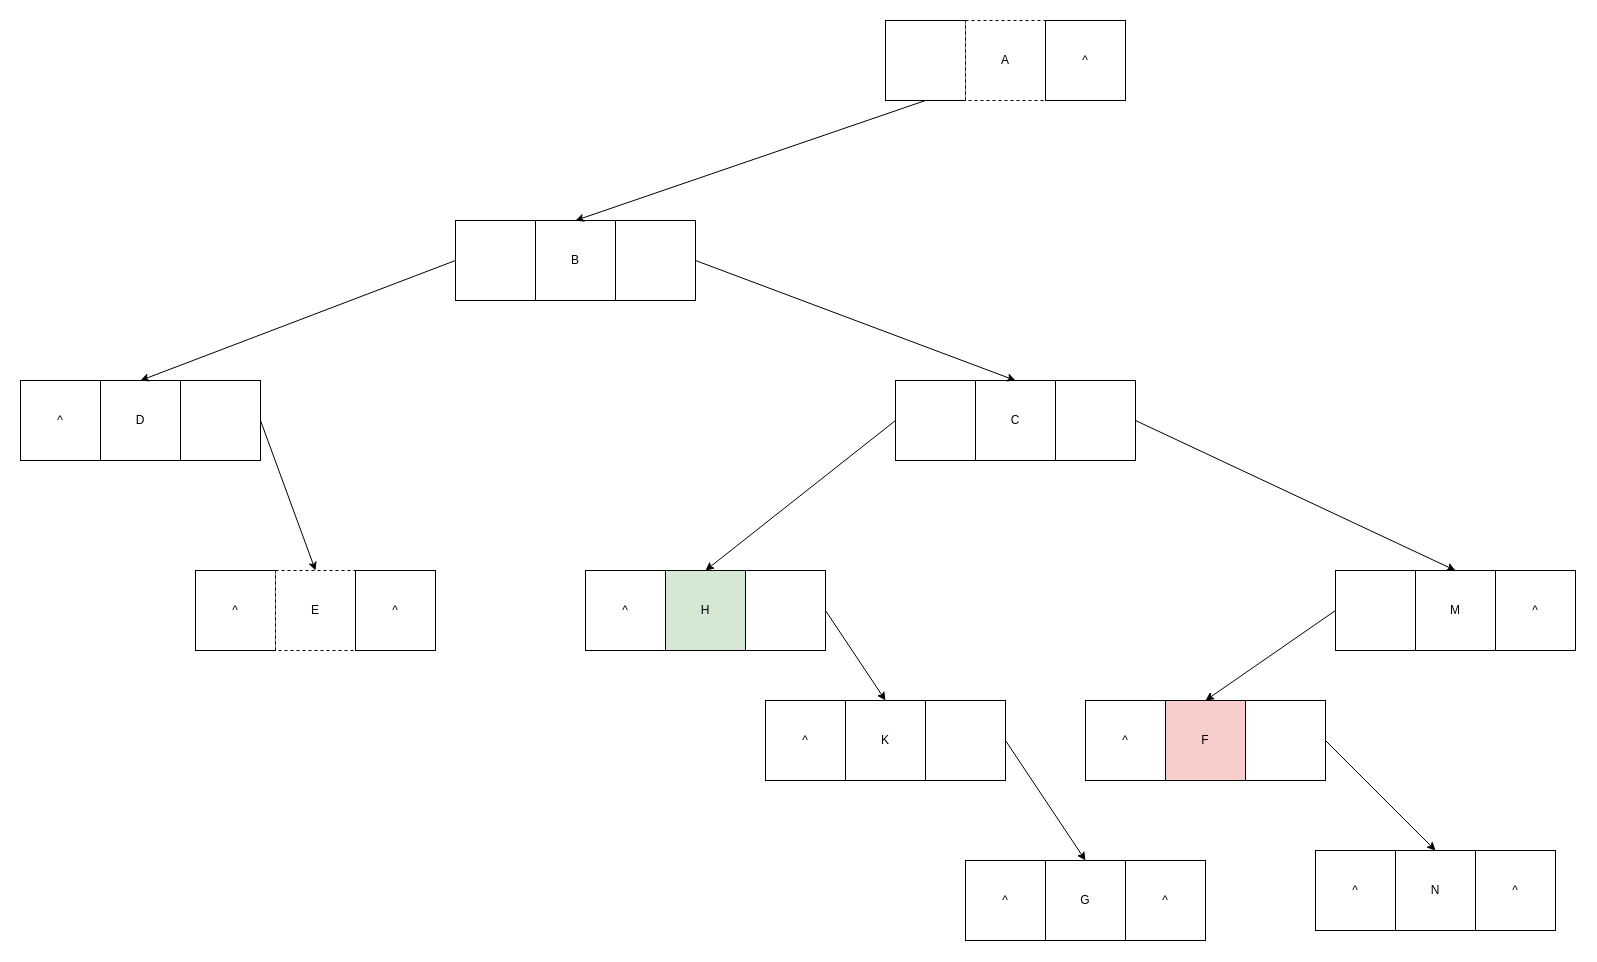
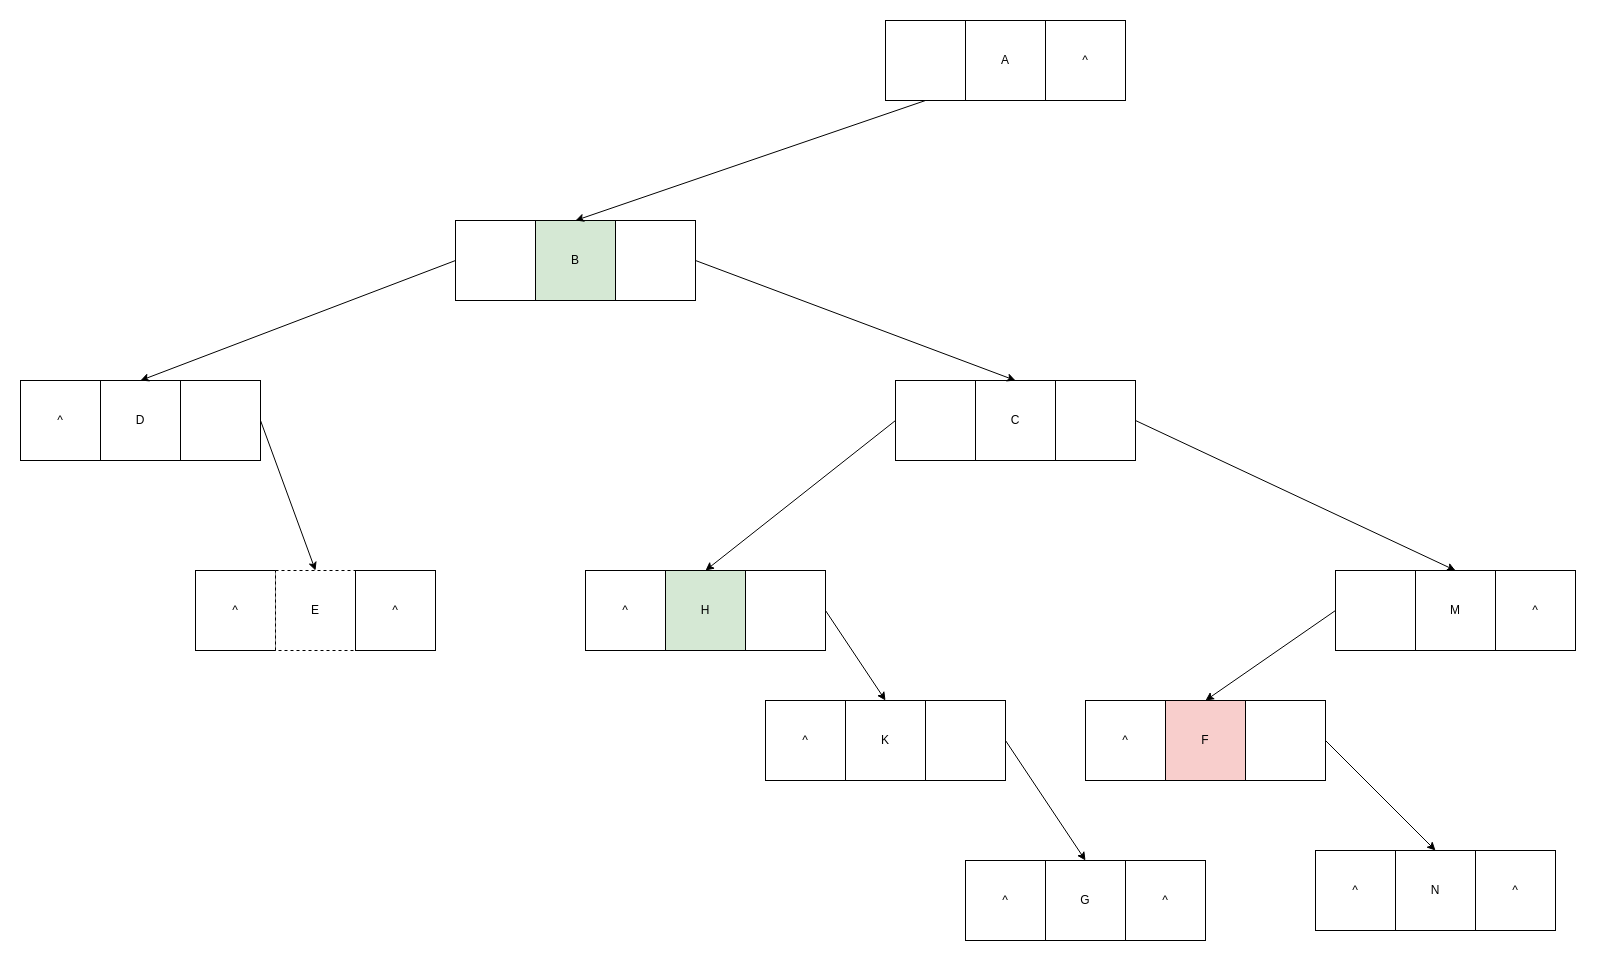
(1006, 61) -> (1006, 61)
(576, 261) -> (576, 261)
